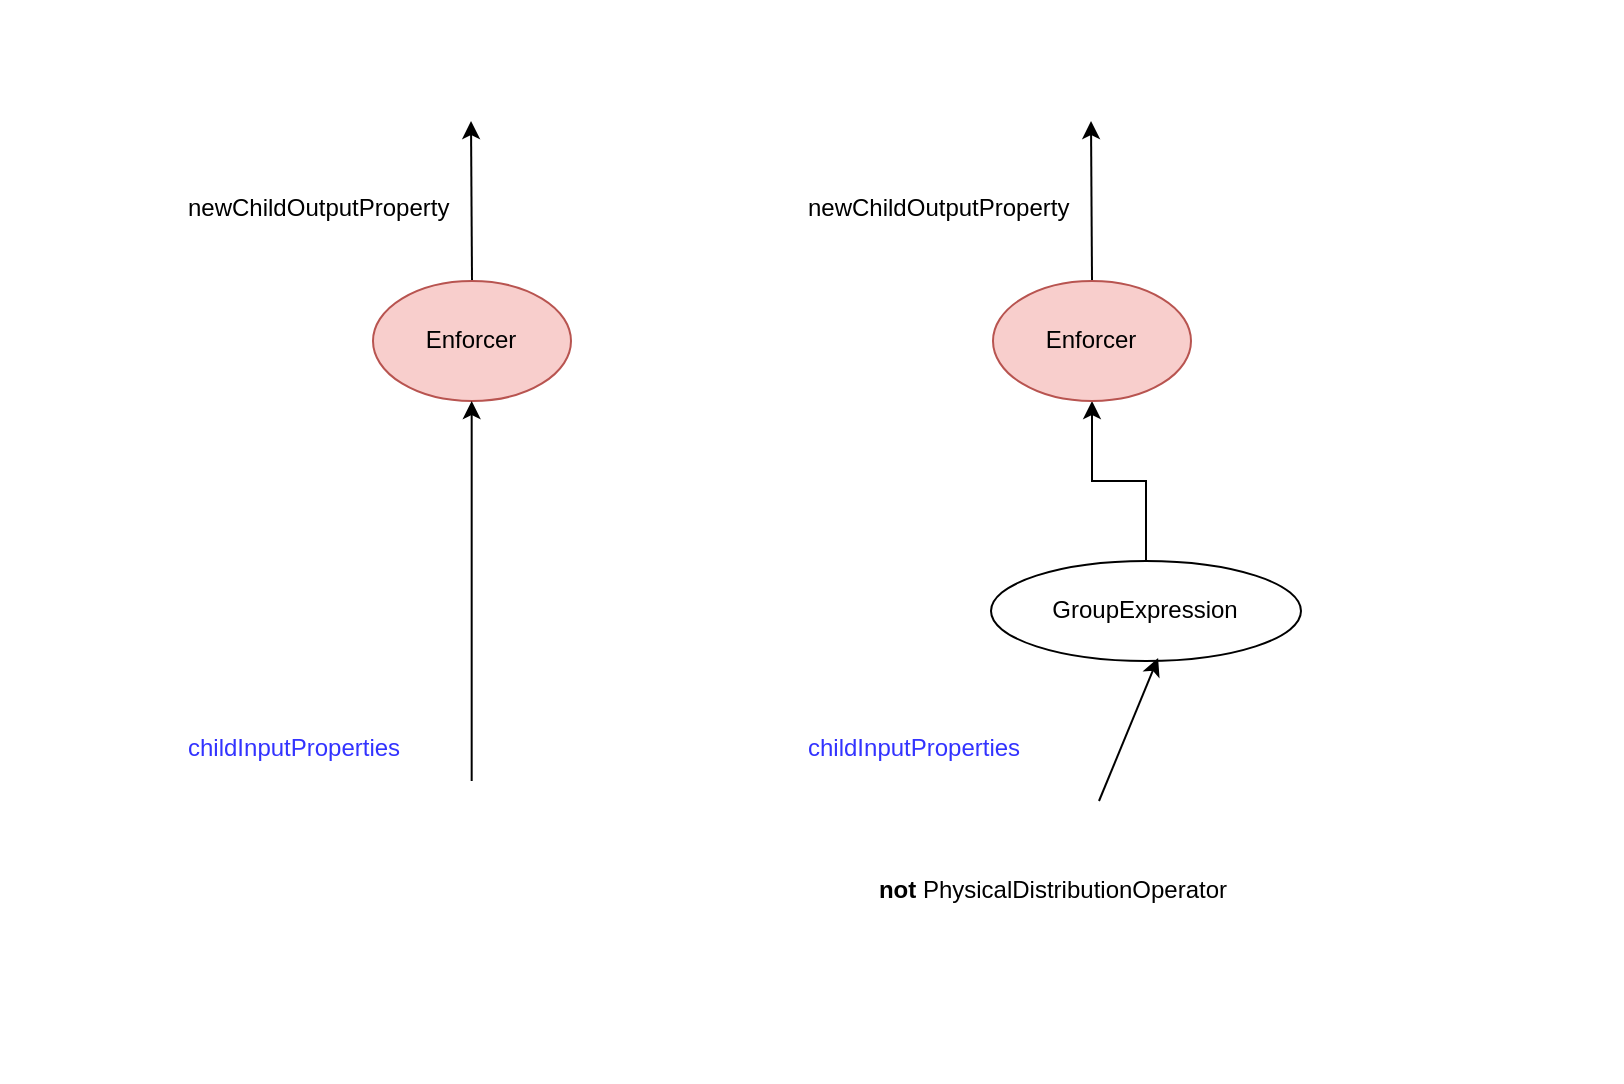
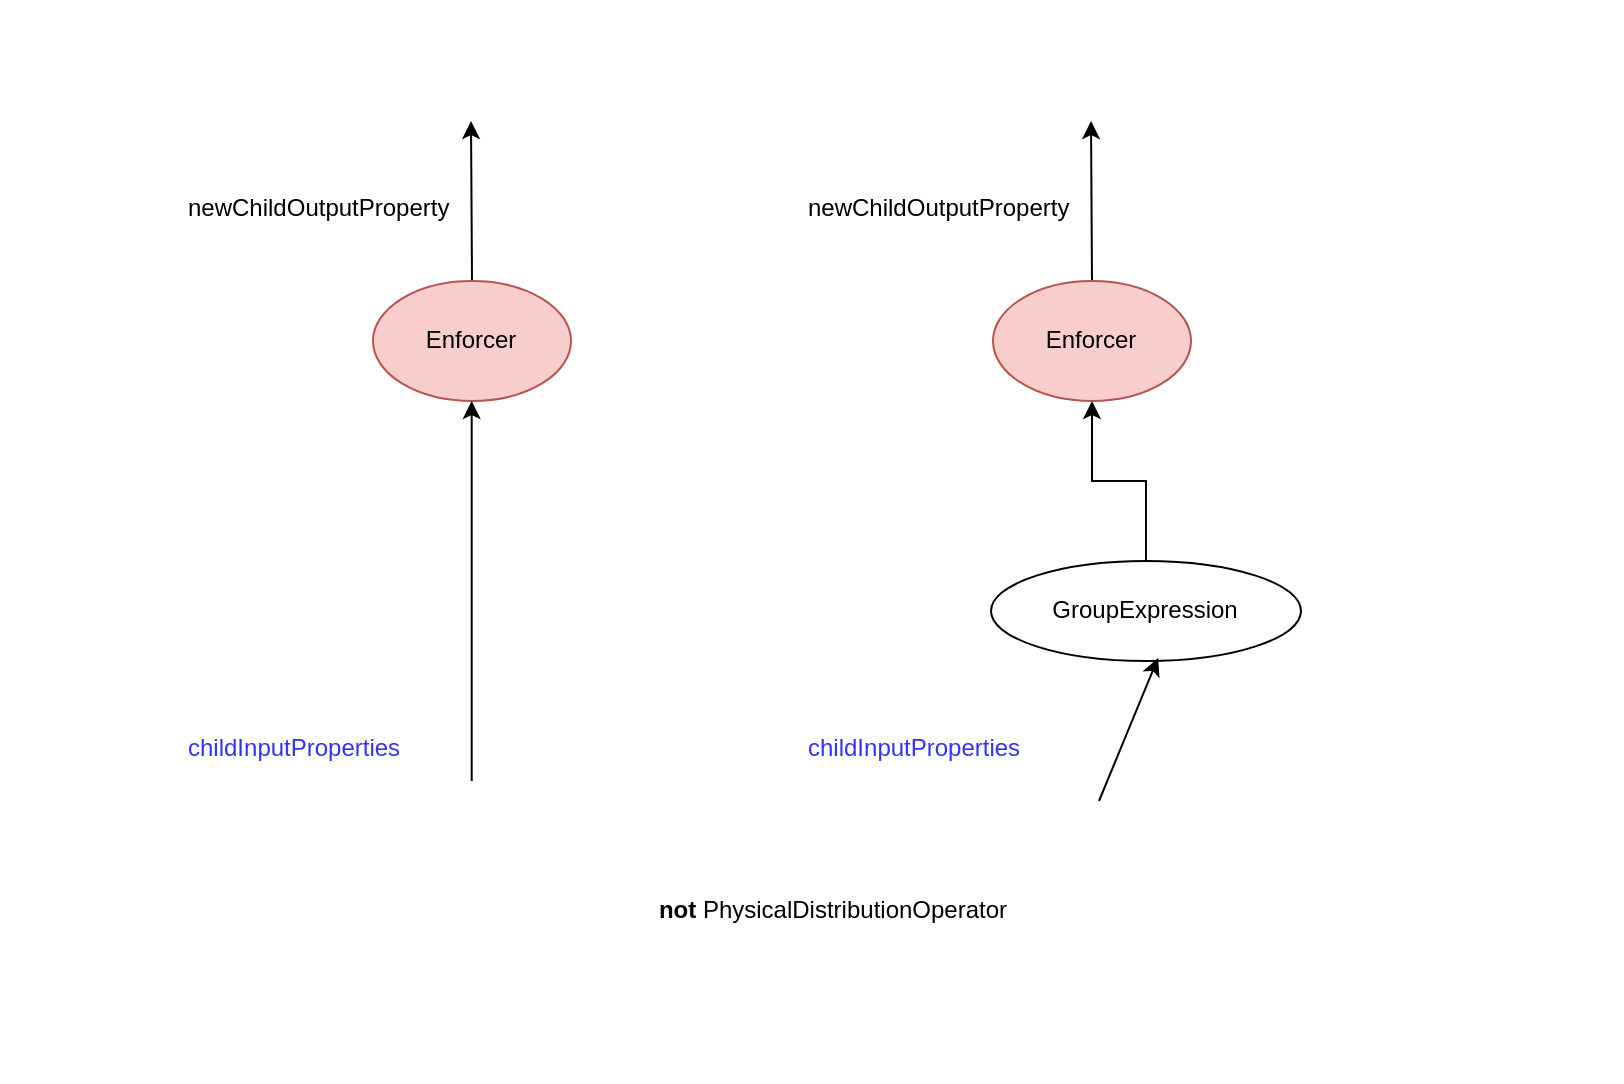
(1053, 891) -> (833, 911)
